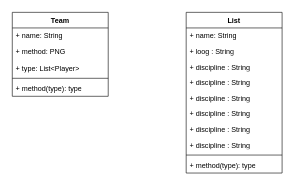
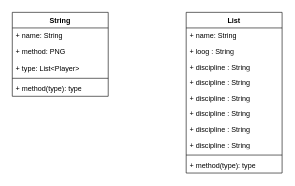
(60, 21) -> (60, 21)
